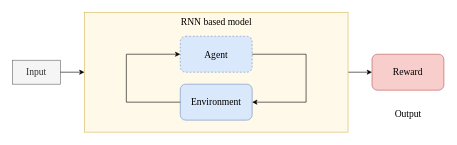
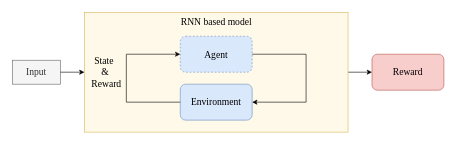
none -> (105, 72)
(408, 114) -> none
